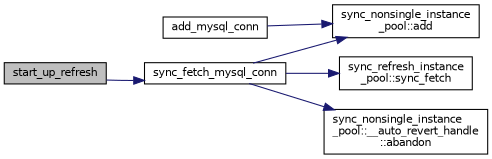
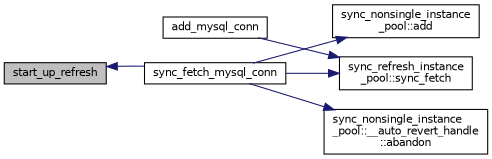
(294, 25) -> (290, 45)
(120, 80) -> (131, 66)
